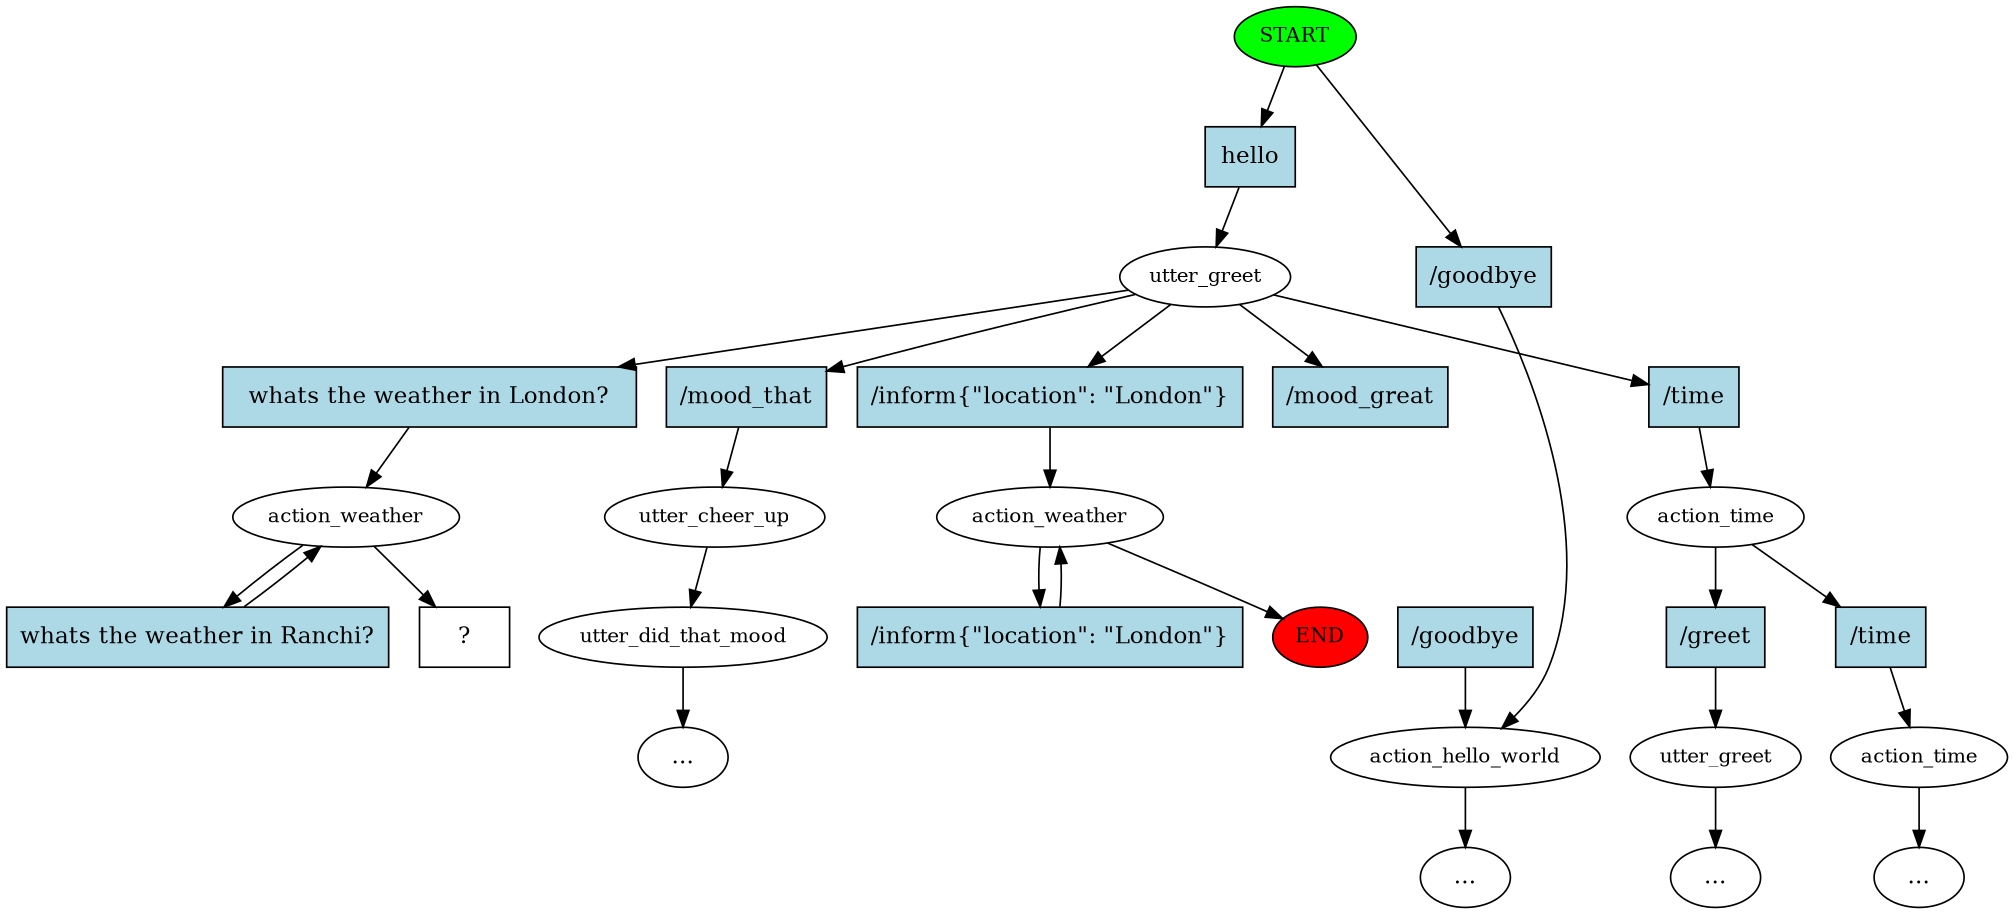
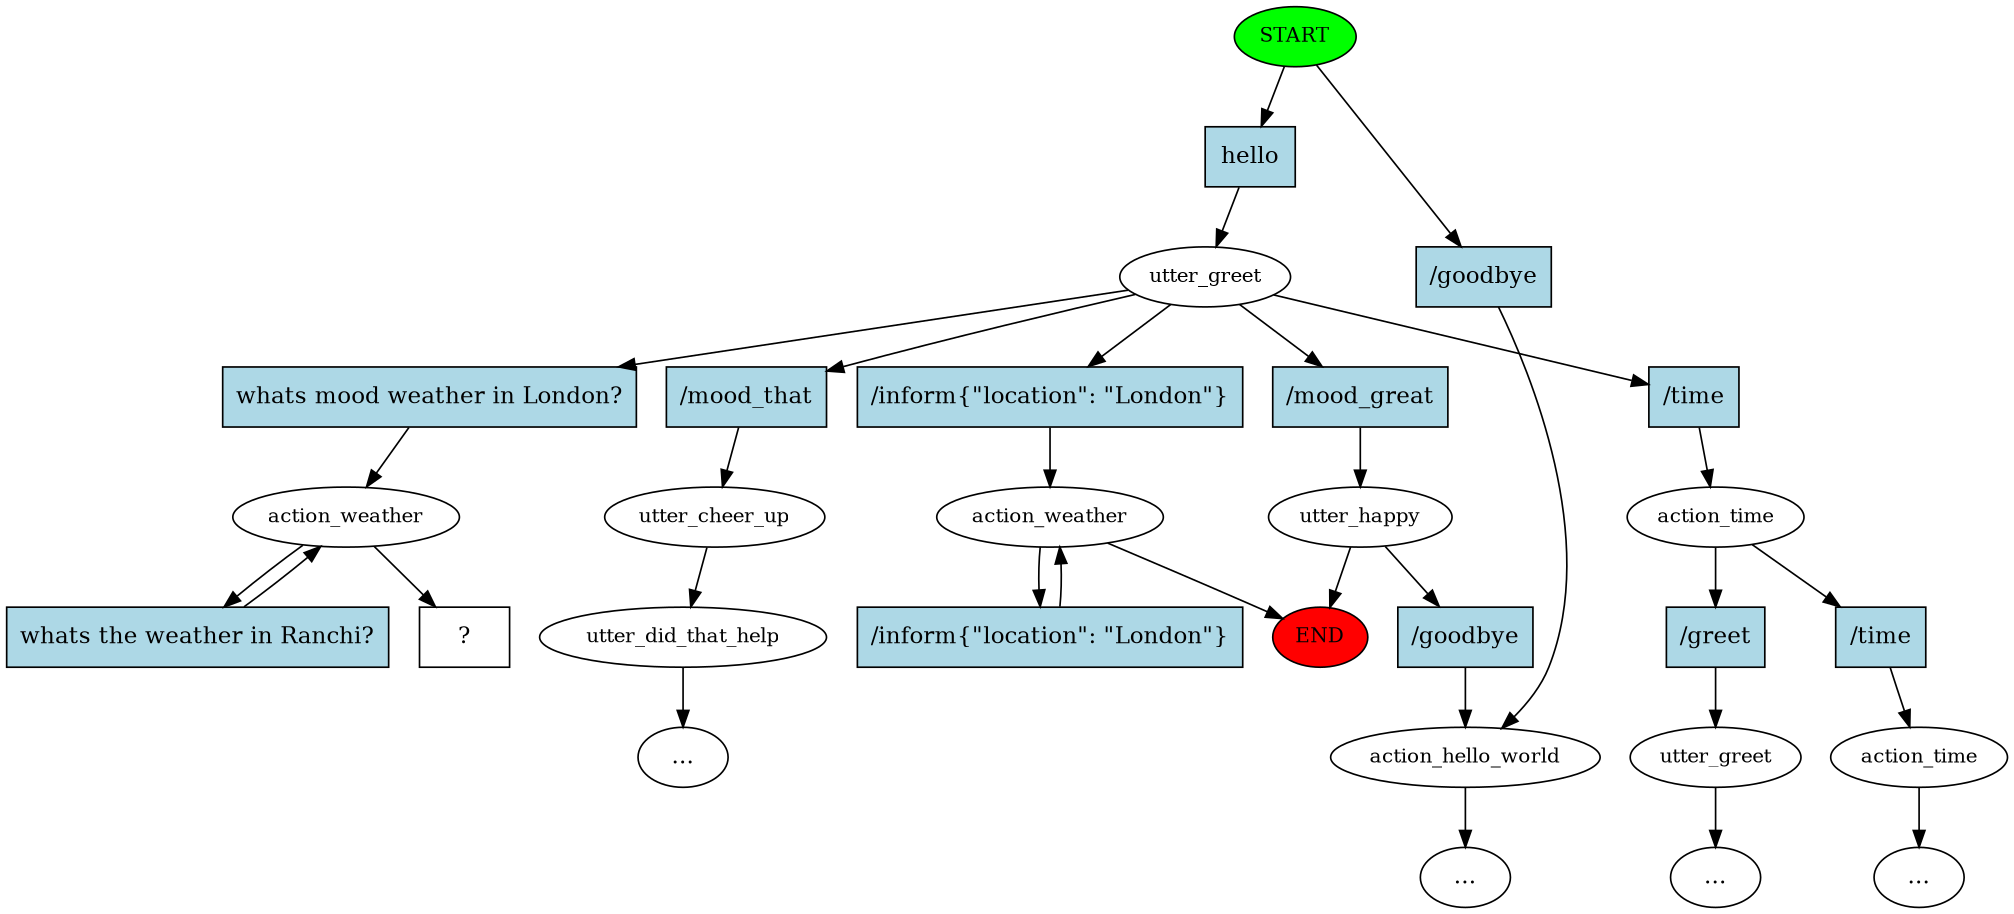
(430, 397) -> (430, 397)
none -> (1360, 517)
(683, 637) -> (683, 637)
